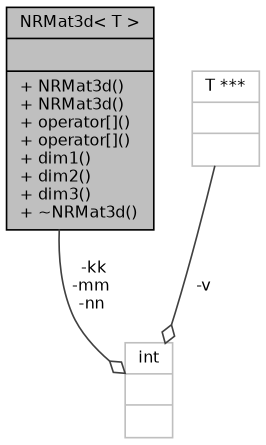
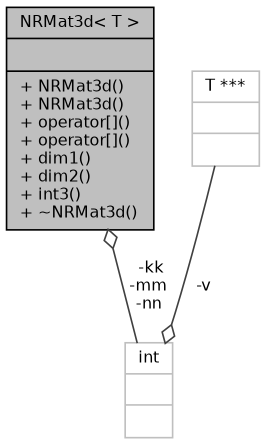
(56, 195) -> (51, 195)
(68, 302) -> (125, 296)
